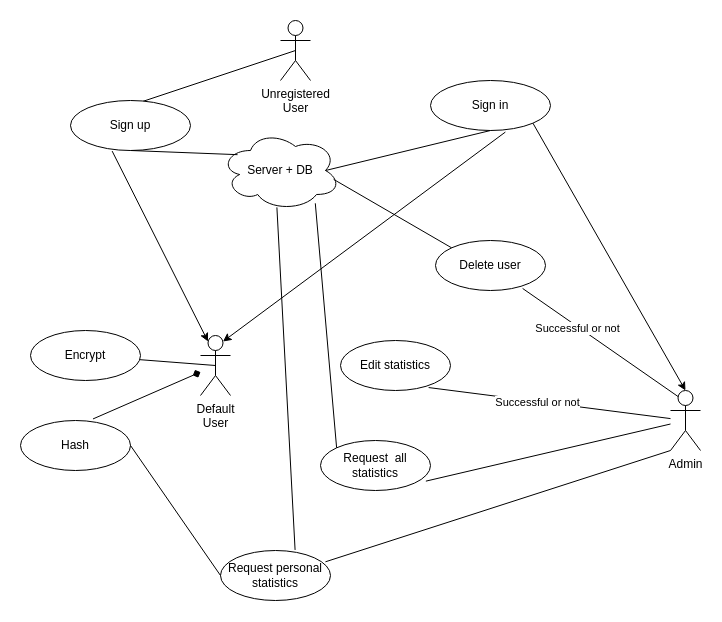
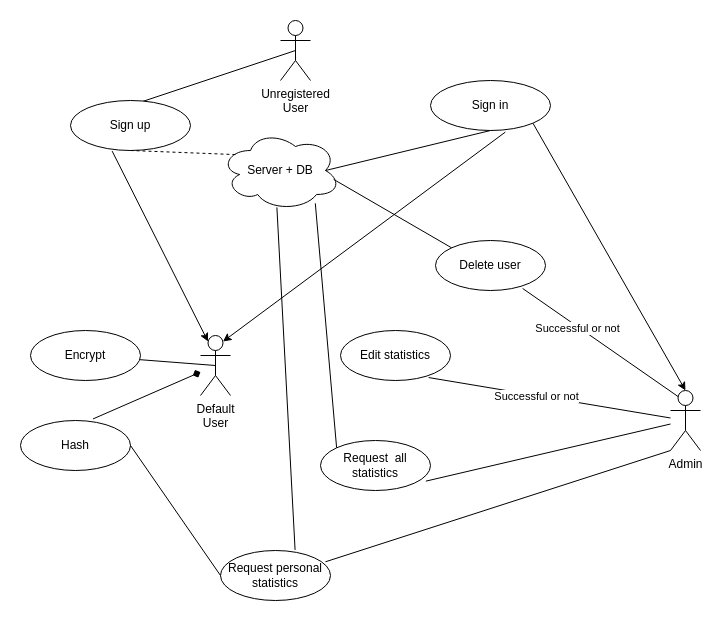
(191, 153) -> (191, 153)
(396, 366) -> (396, 356)
